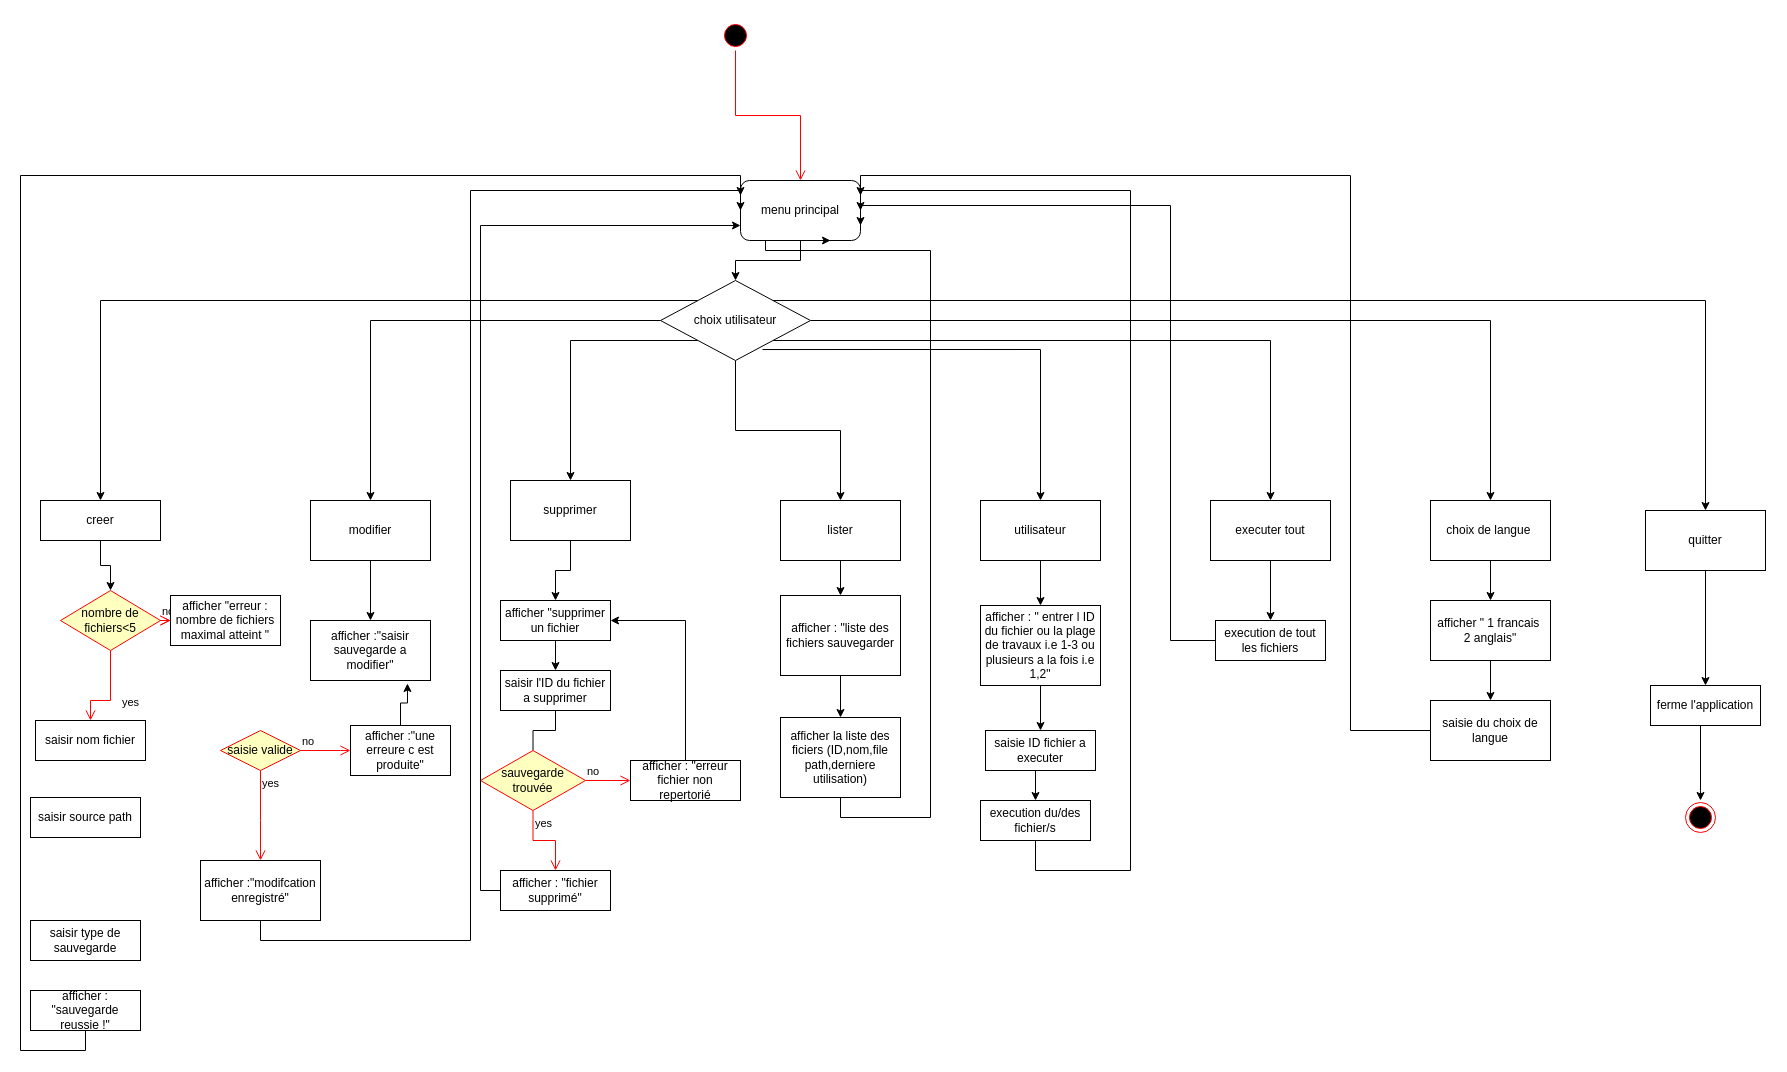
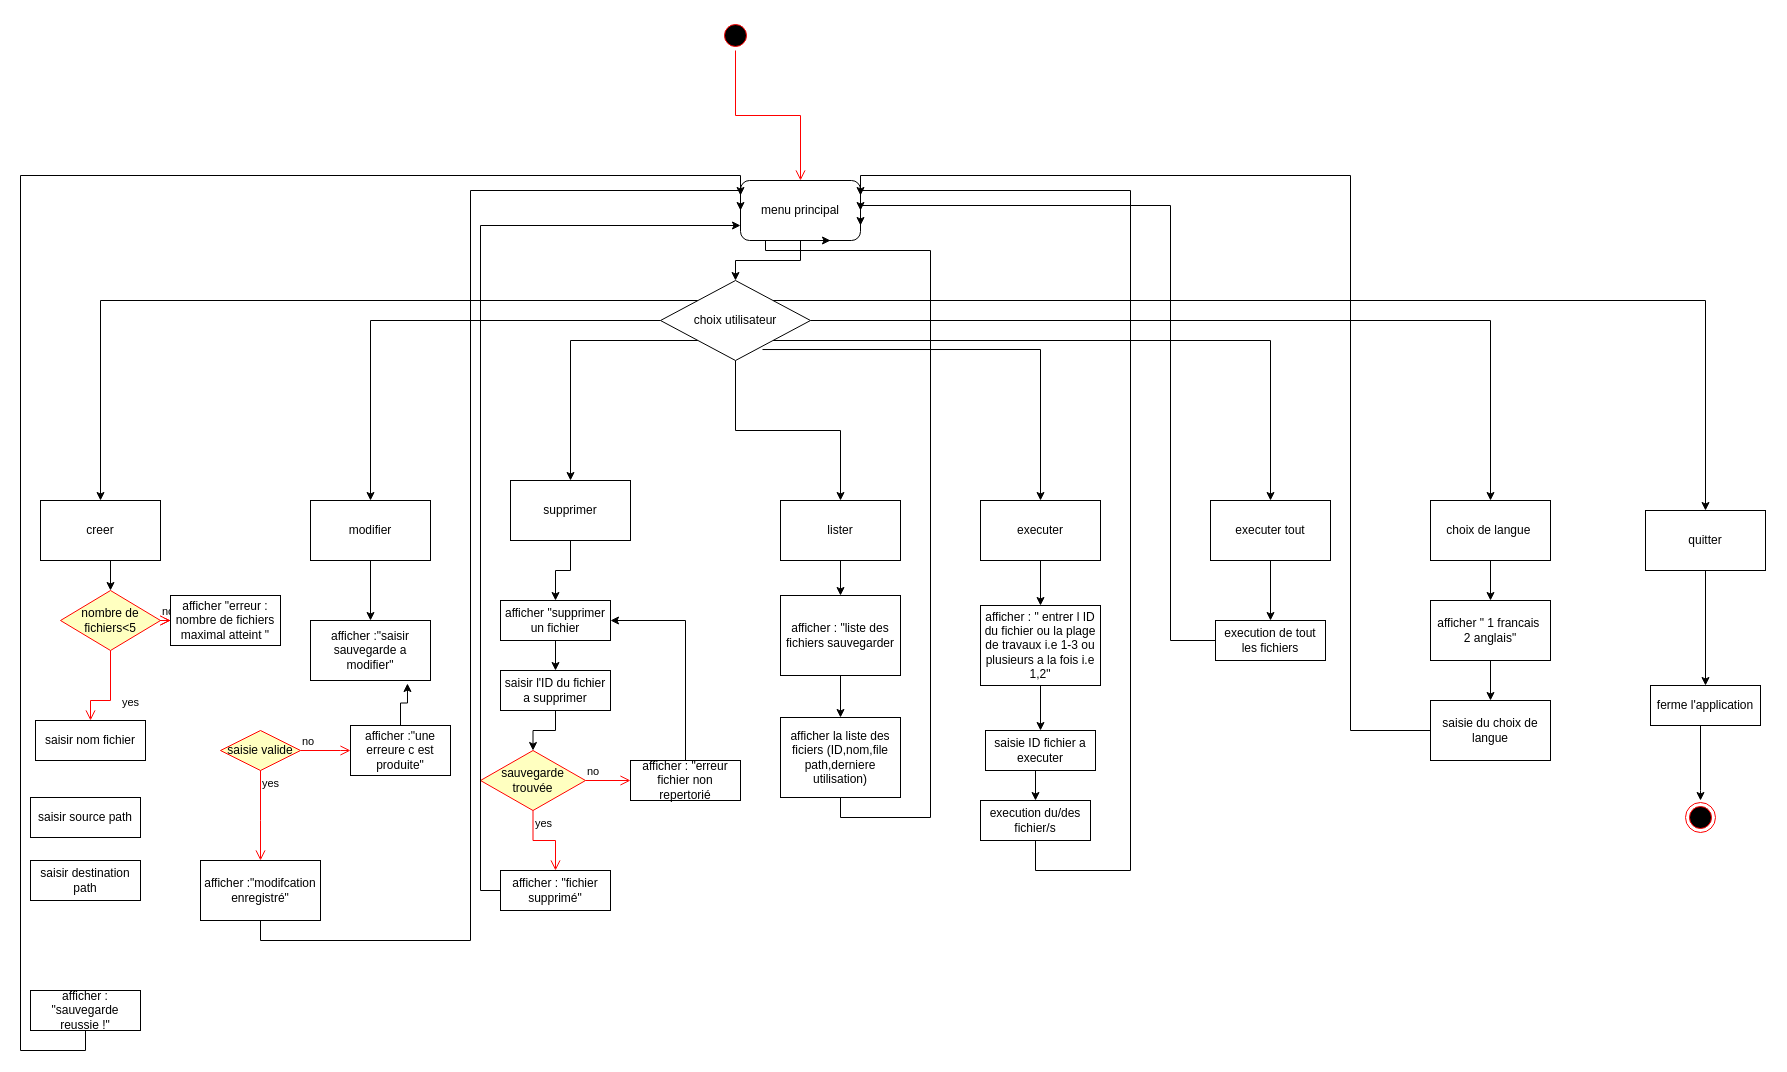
(101, 521) -> (101, 531)
(1041, 531) -> (1041, 531)
(533, 744) -> (533, 742)
none -> (86, 881)
(86, 941) -> none
